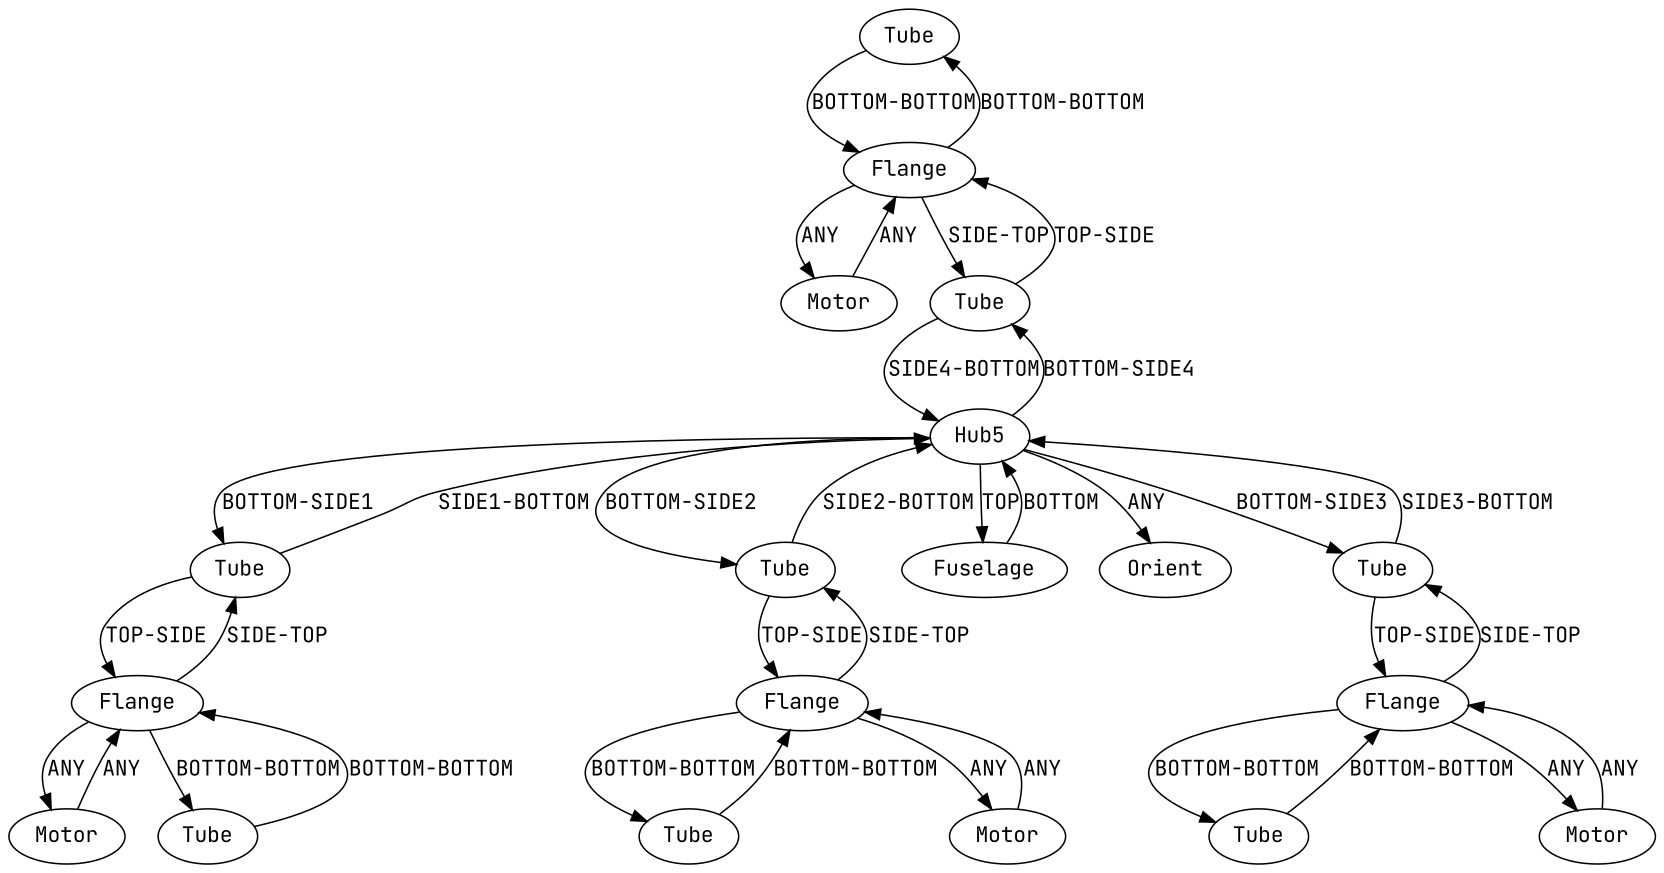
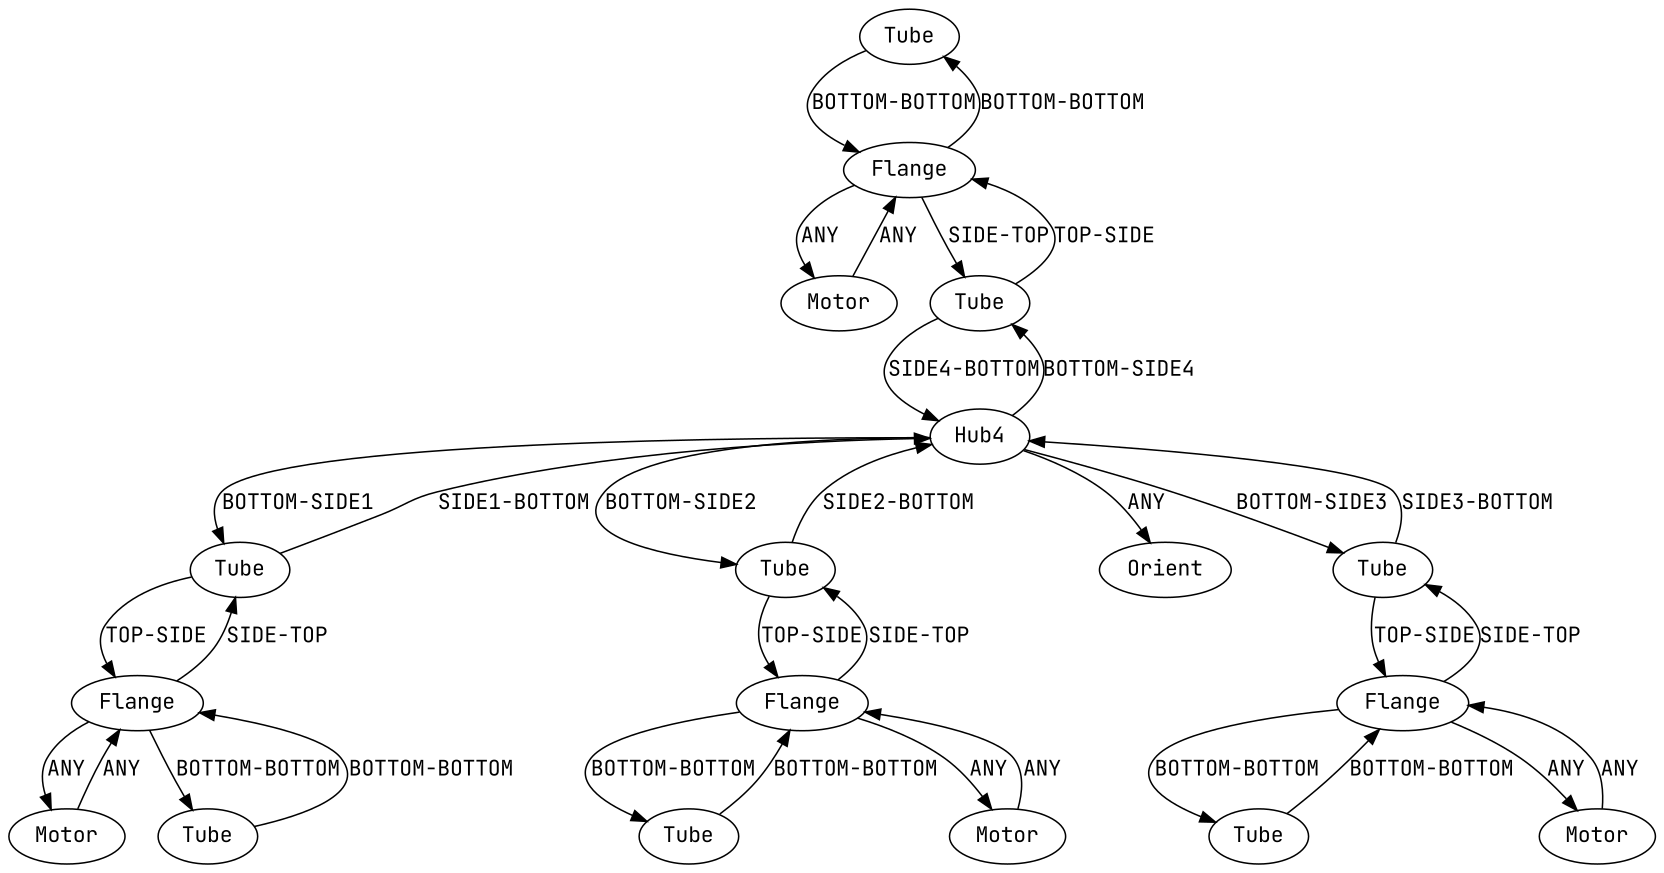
(980, 437) -> (980, 437)
(985, 570) -> none
